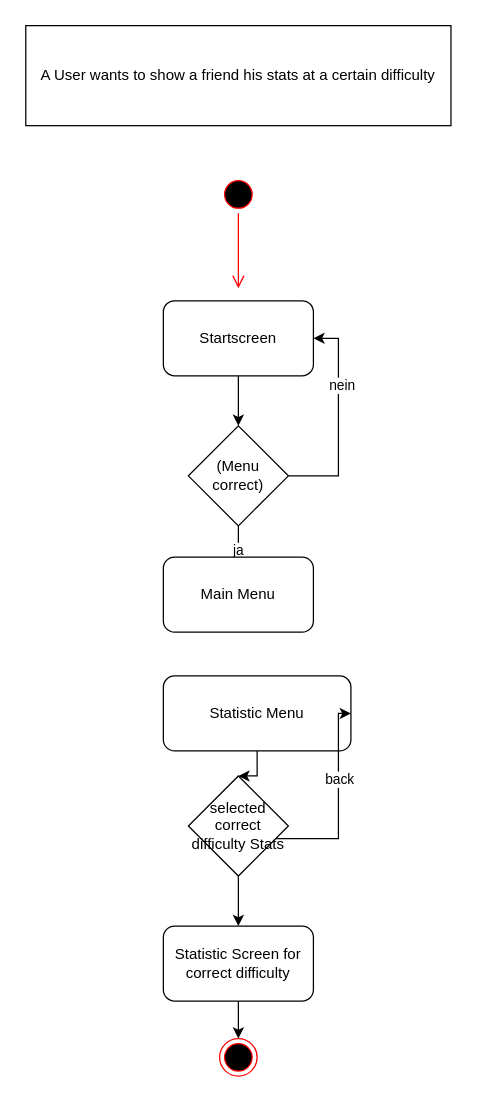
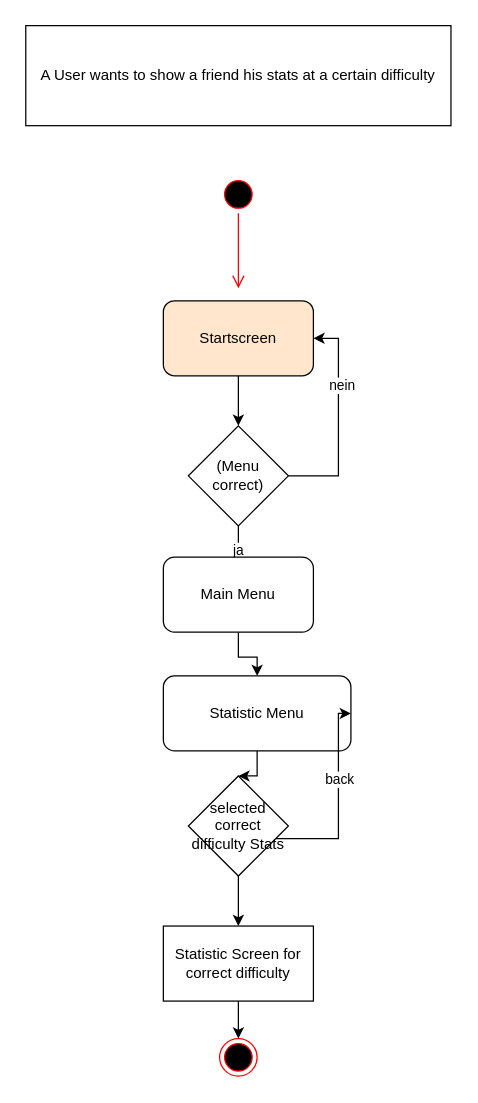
(238, 338) -> (238, 338)
none -> (239, 657)
(238, 963) -> (238, 963)
